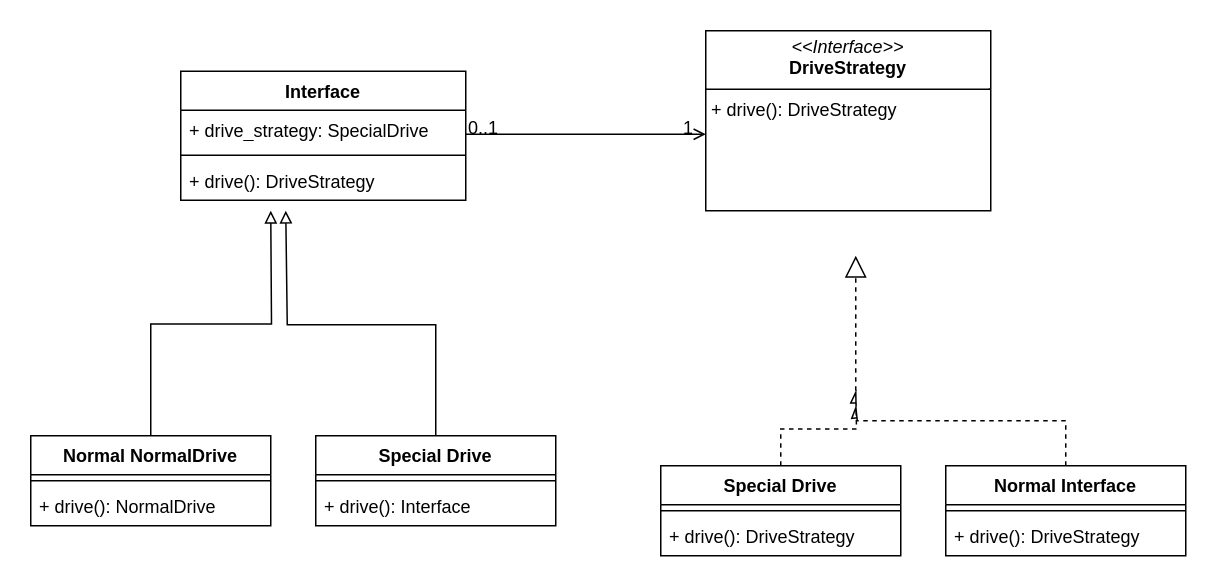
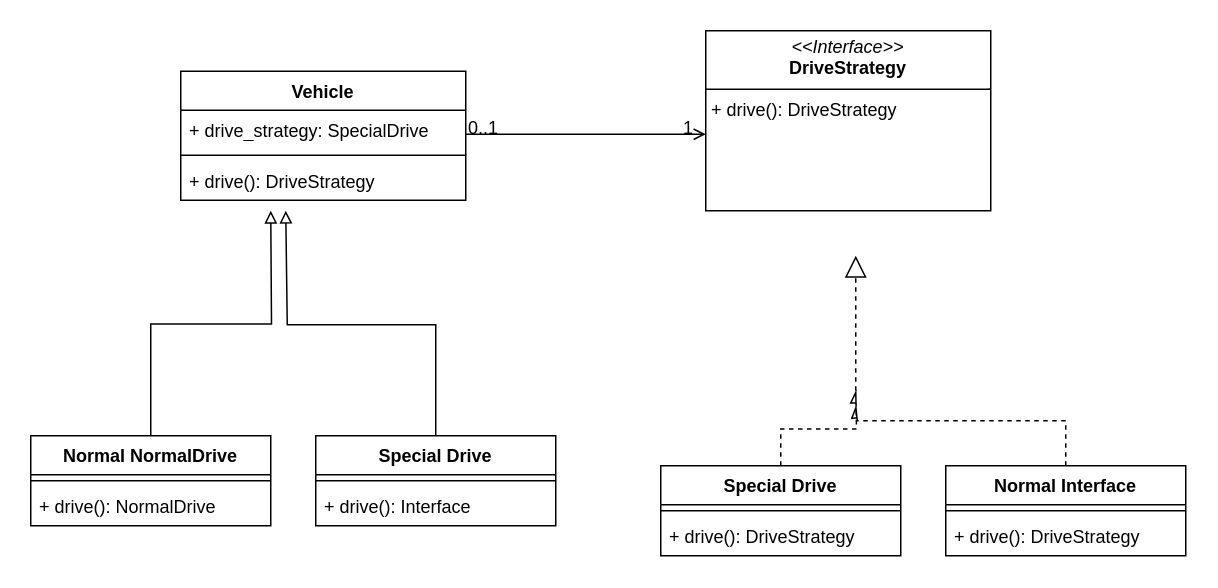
(323, 93) -> (323, 93)
